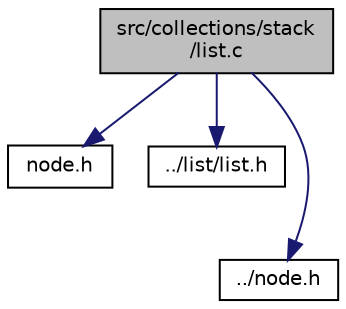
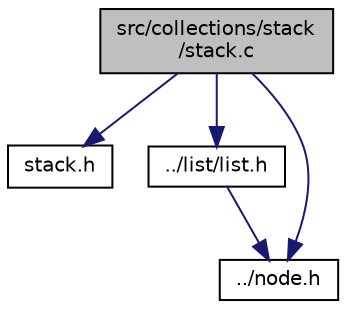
(217, 41) -> (217, 41)
(60, 167) -> (60, 167)
none -> (243, 214)
